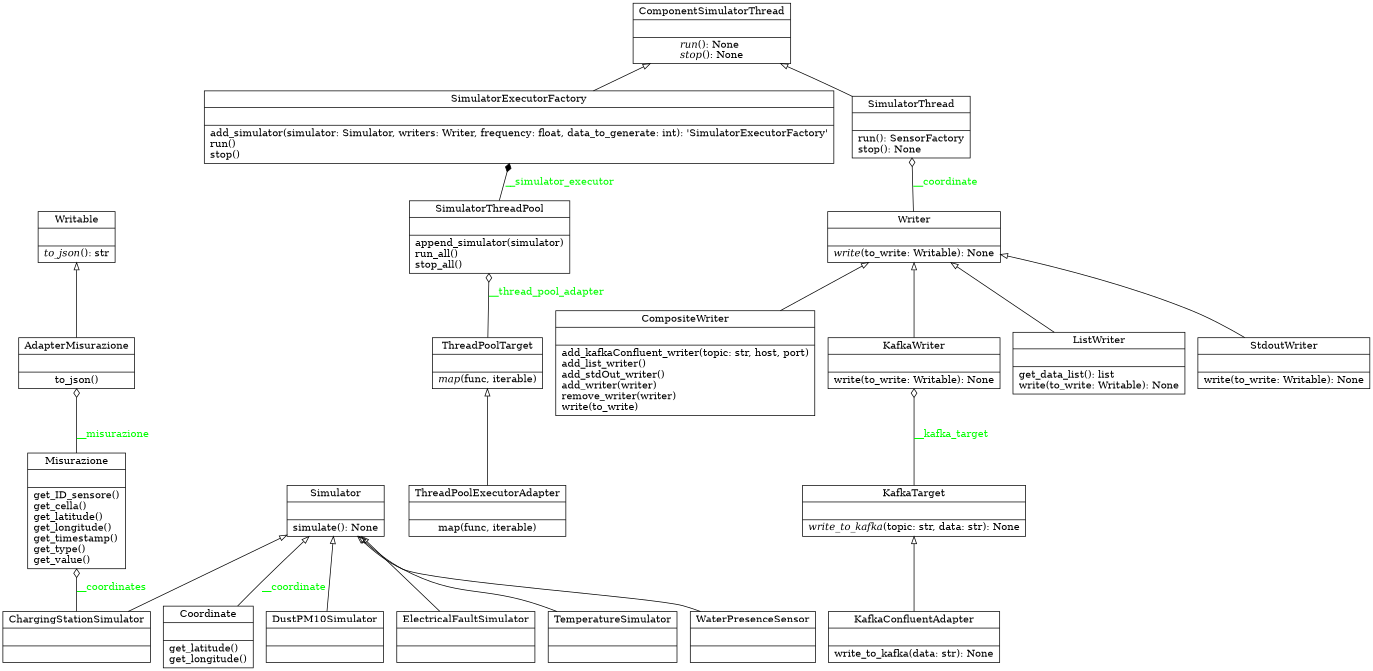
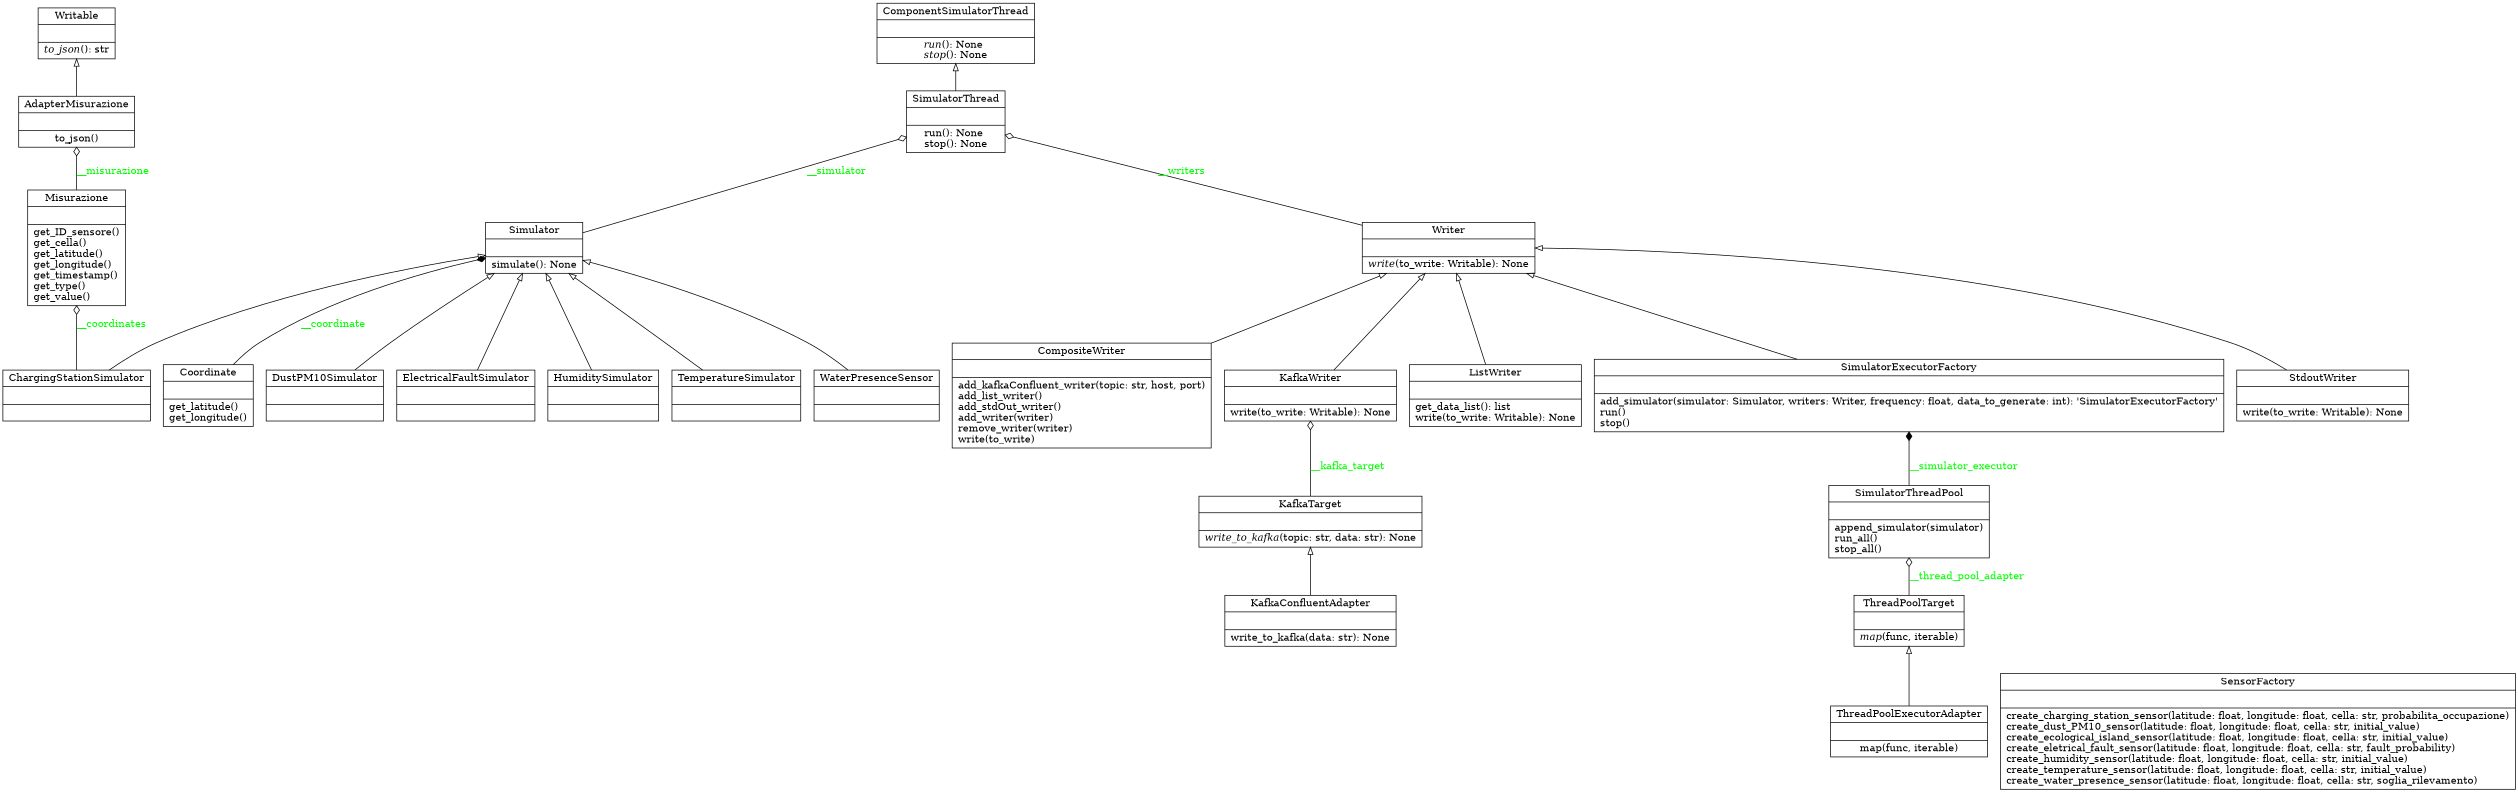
(618, 79) -> (1665, 317)
(911, 139) -> (954, 133)
(946, 182) -> (1182, 171)
none -> (740, 186)
none -> (603, 396)
(270, 573) -> (349, 299)
none -> (2258, 731)
